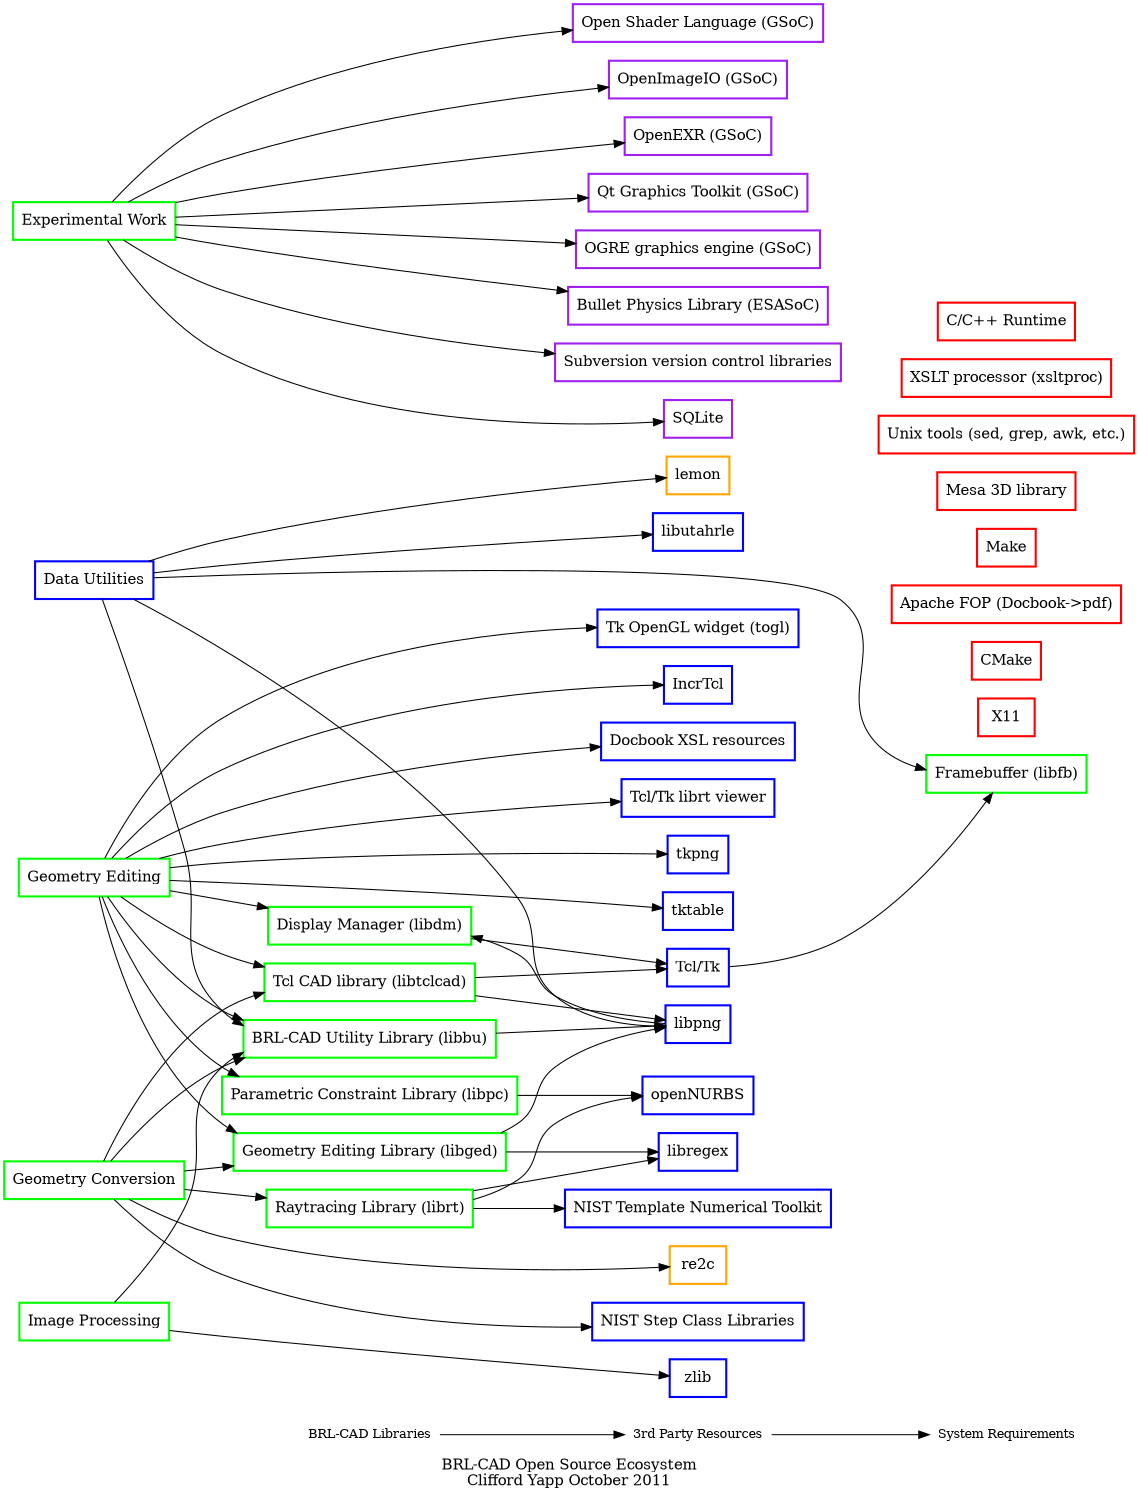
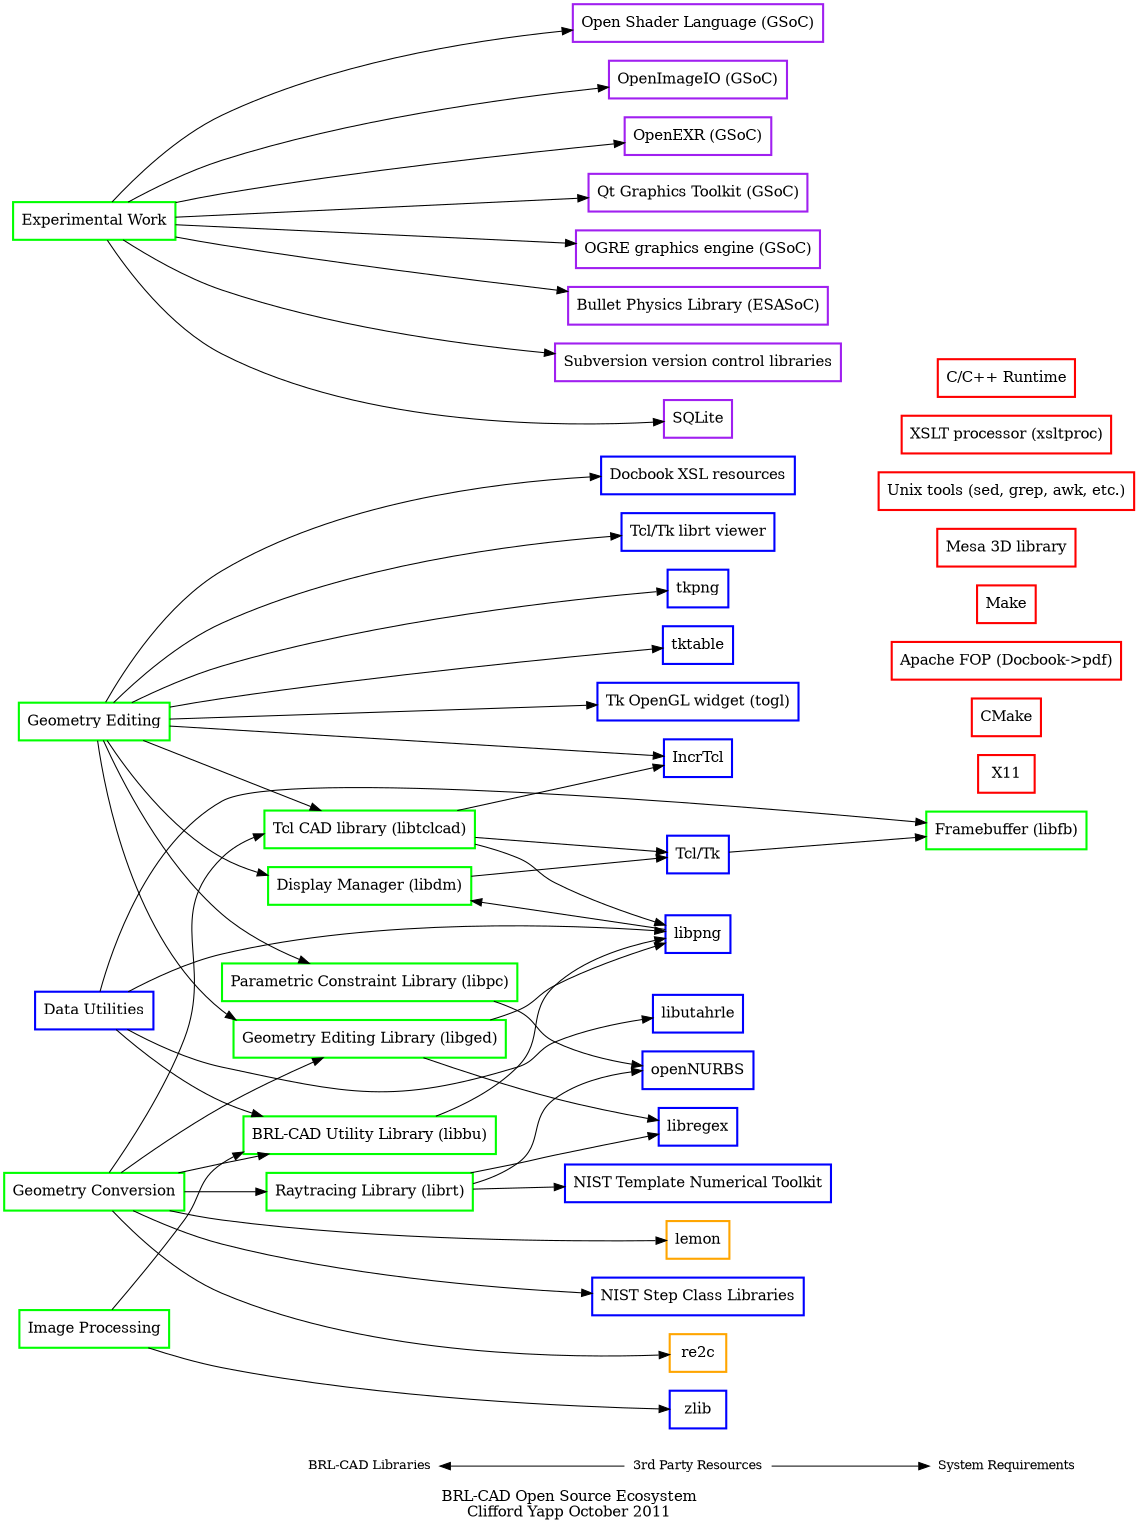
(400, 508) -> (412, 1236)
none -> (560, 788)
(163, 964) -> none
(527, 1435) -> (538, 1466)
